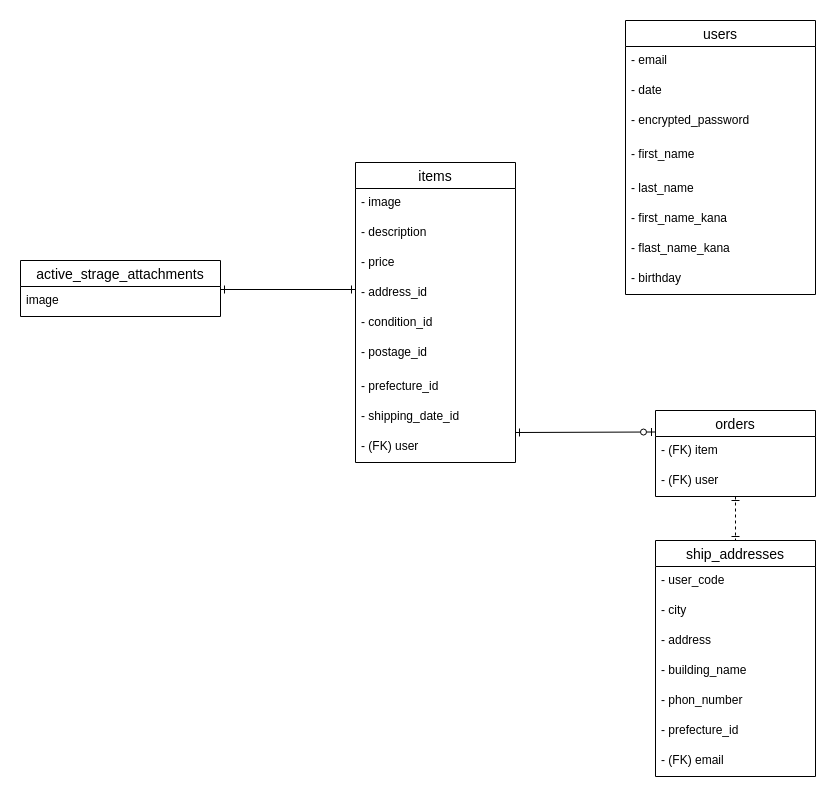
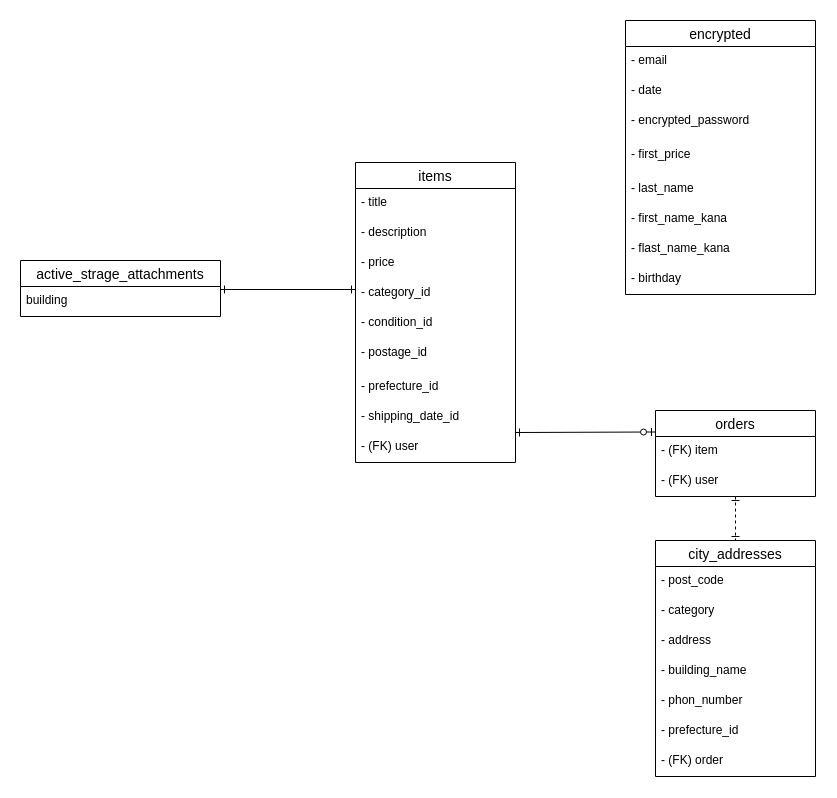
(720, 34) -> (720, 34)
(668, 154) -> (670, 154)
(381, 202) -> (380, 202)
(398, 292) -> (402, 292)
(41, 300) -> (48, 300)
(735, 554) -> (735, 554)
(696, 580) -> (696, 580)
(678, 610) -> (693, 610)
(695, 760) -> (698, 760)
